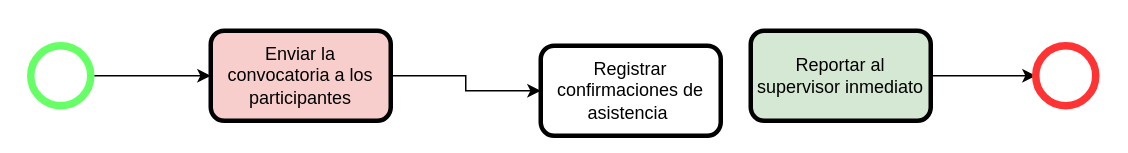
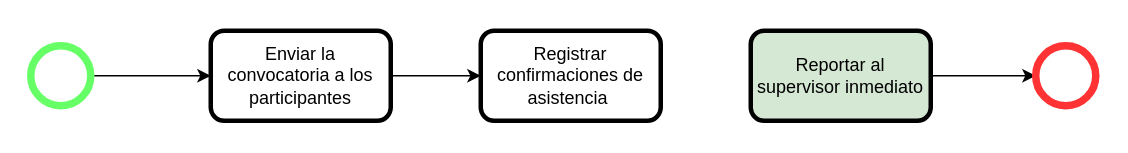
(301, 76) -> (301, 76)
(631, 91) -> (571, 76)
